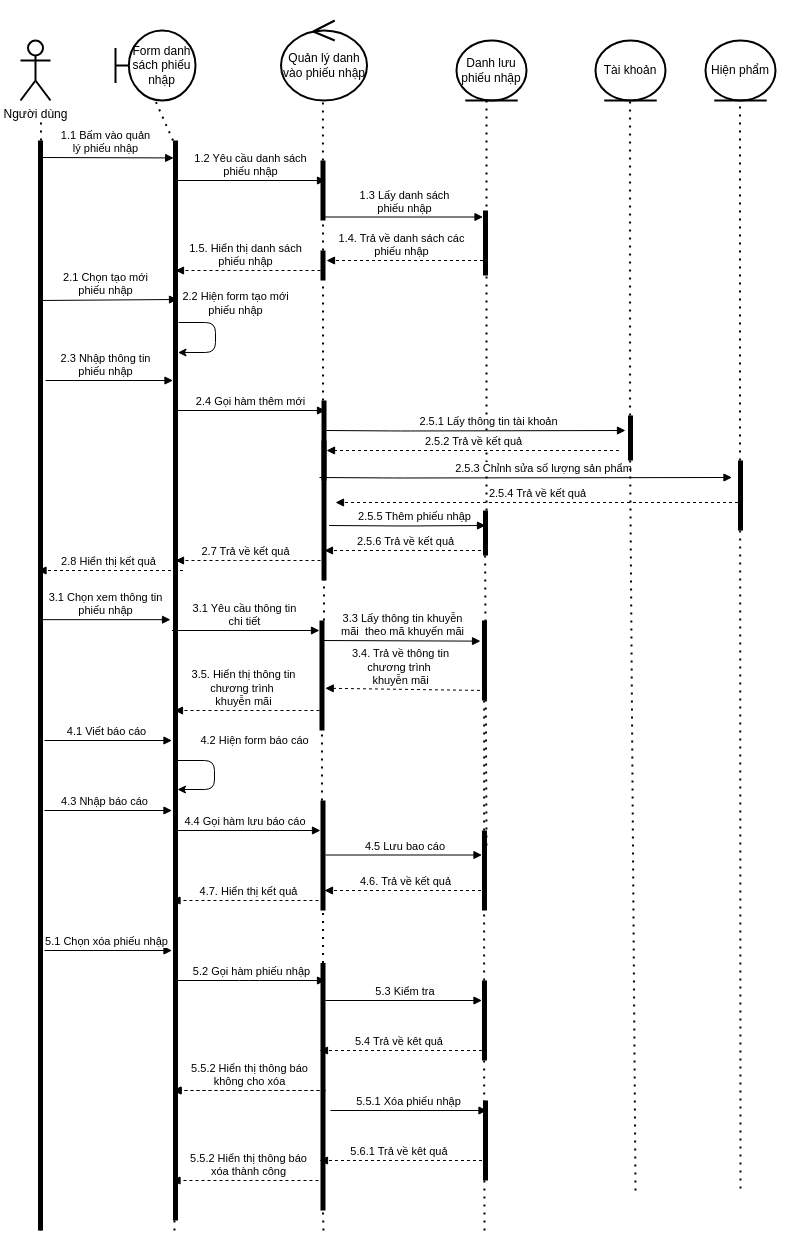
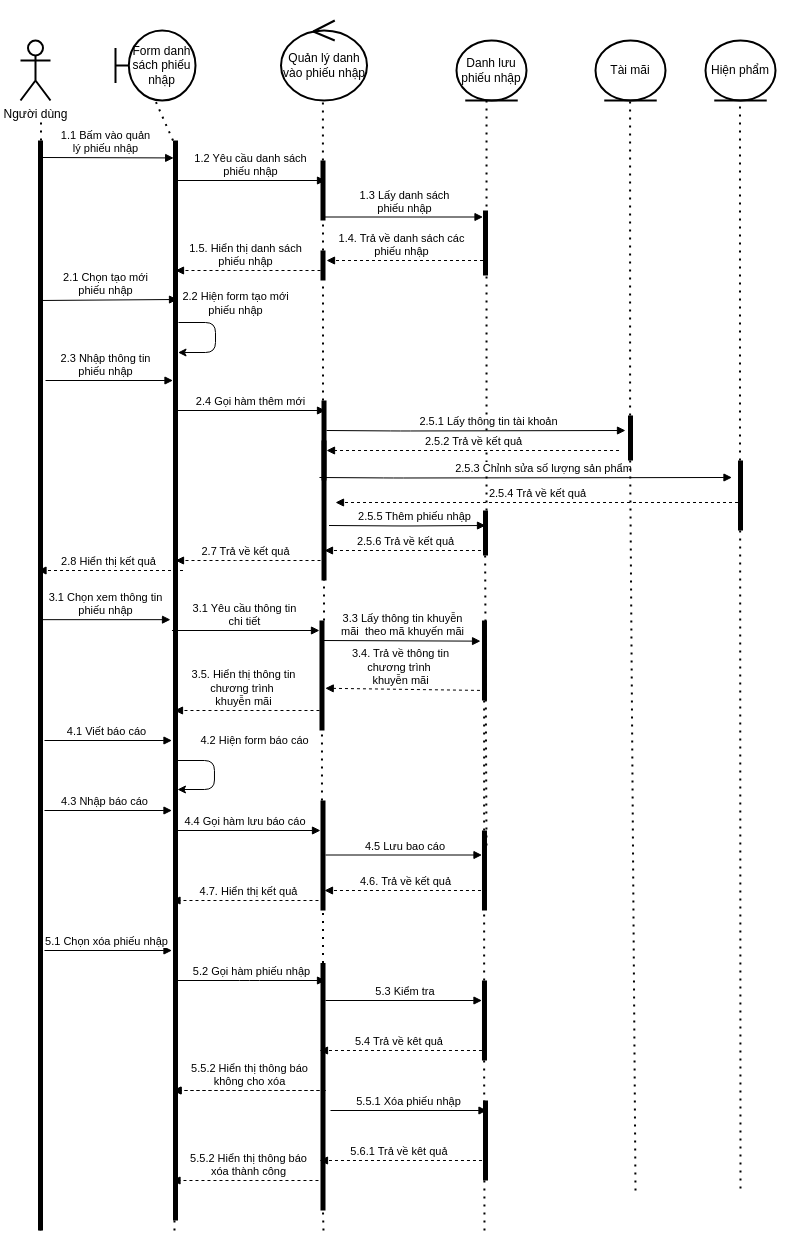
(631, 71) -> (631, 71)
